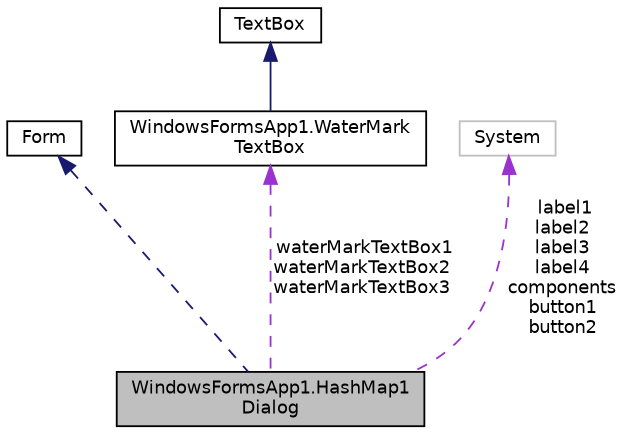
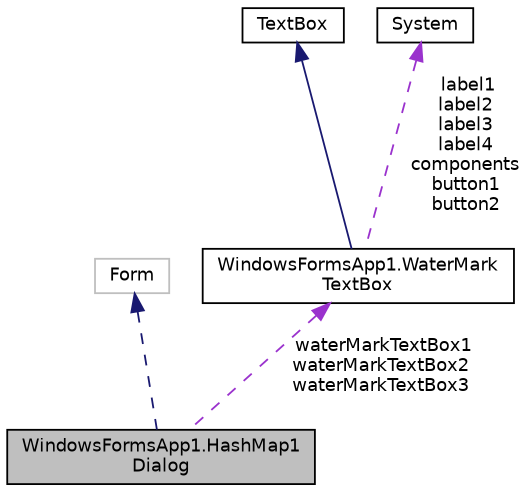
(44, 138) -> (132, 276)
(508, 138) -> (425, 25)
(490, 289) -> (391, 155)
